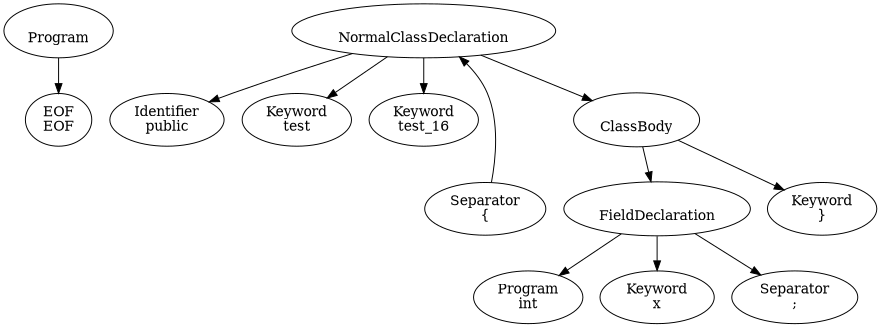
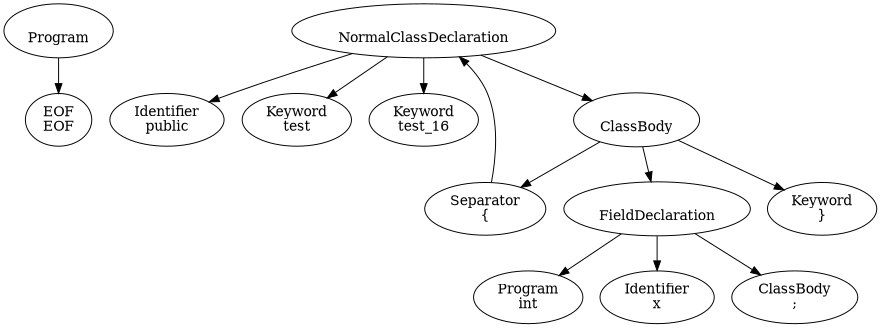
none -> (565, 162)
(657, 297) -> (657, 297)
(795, 297) -> (795, 297)
